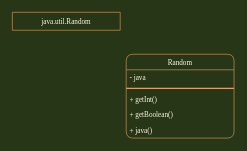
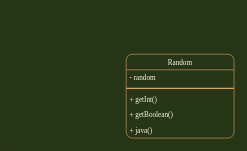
(66, 21) -> none
(141, 78) -> (145, 78)
